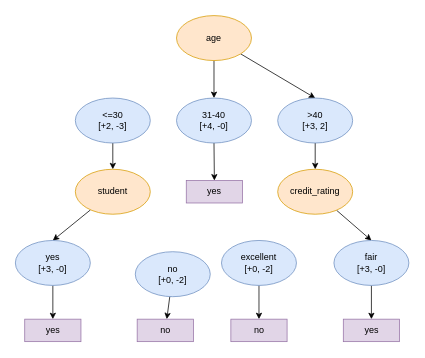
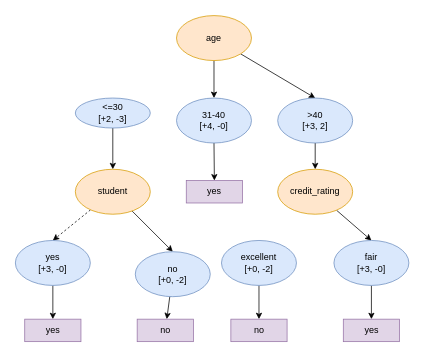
(113, 120) -> (113, 113)
(74, 223) -> (74, 223)
none -> (151, 230)
